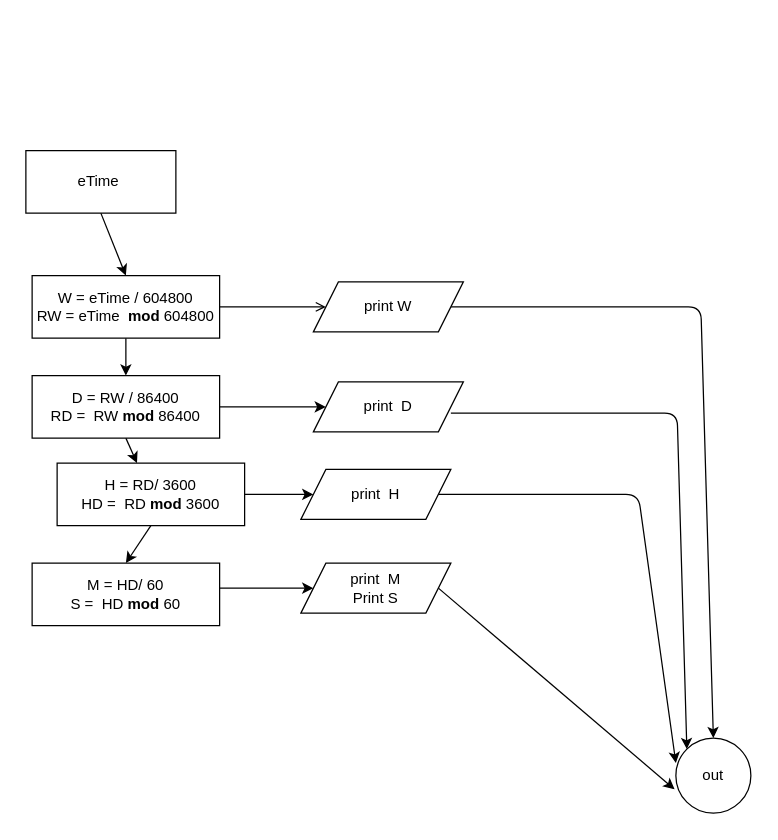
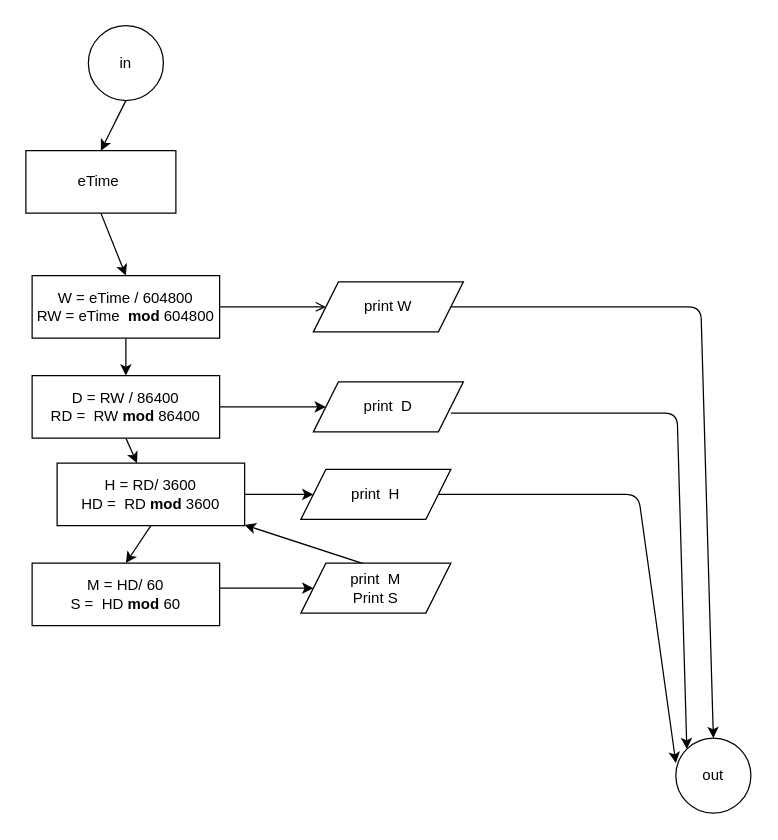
none -> (126, 63)
none -> (115, 122)
(553, 686) -> (306, 545)
